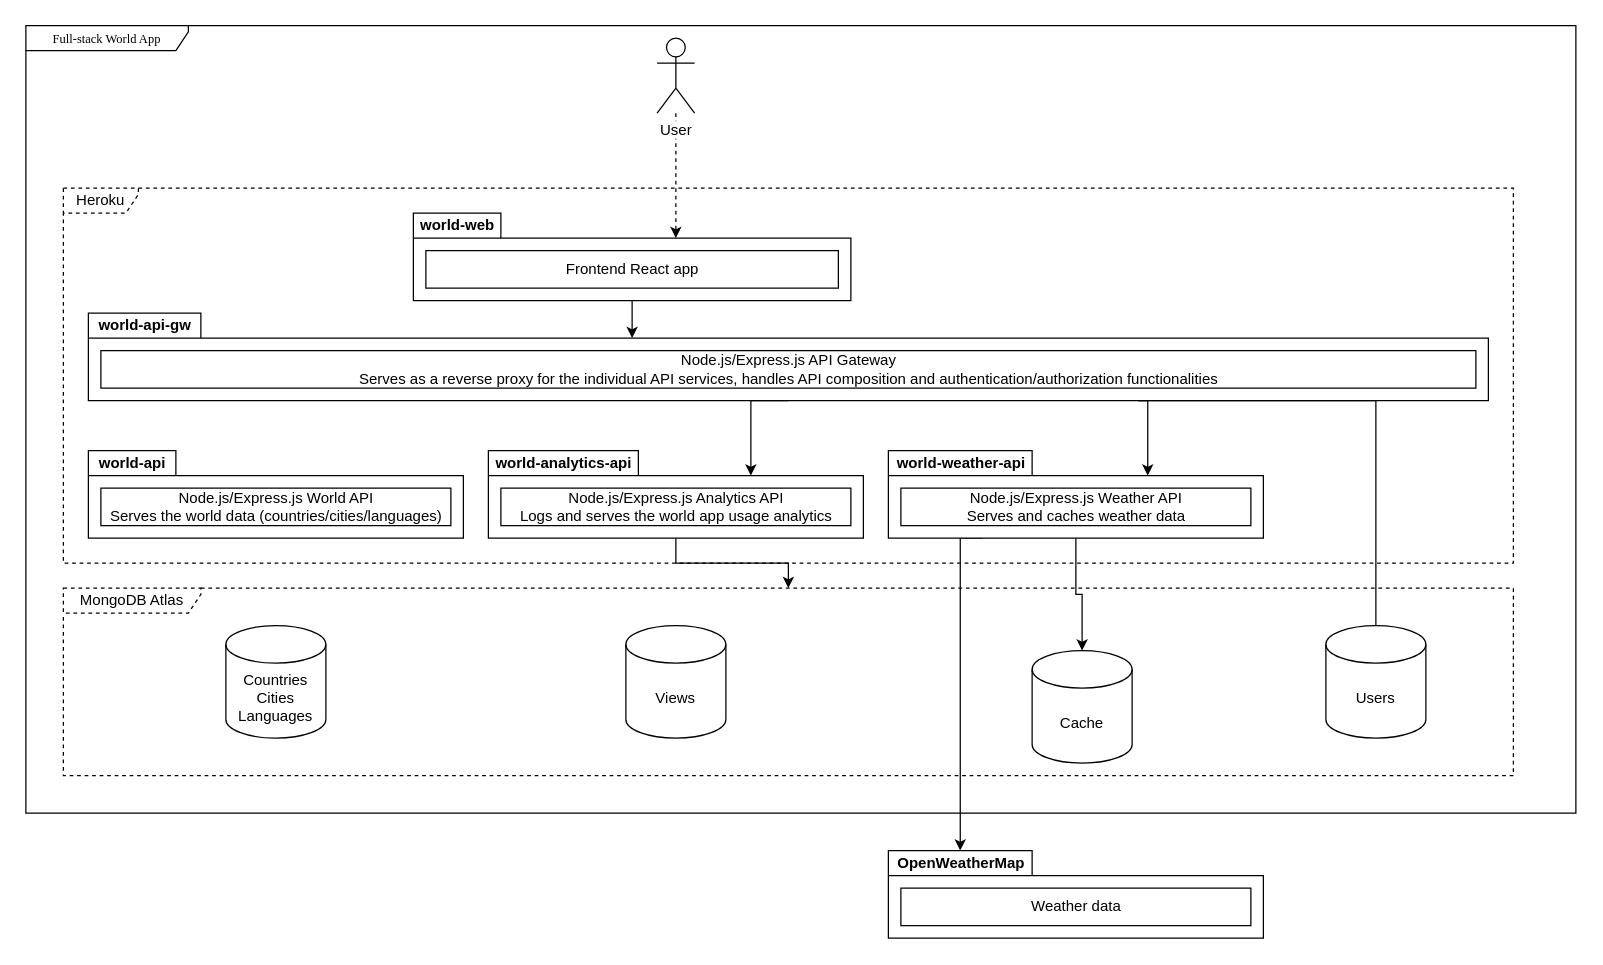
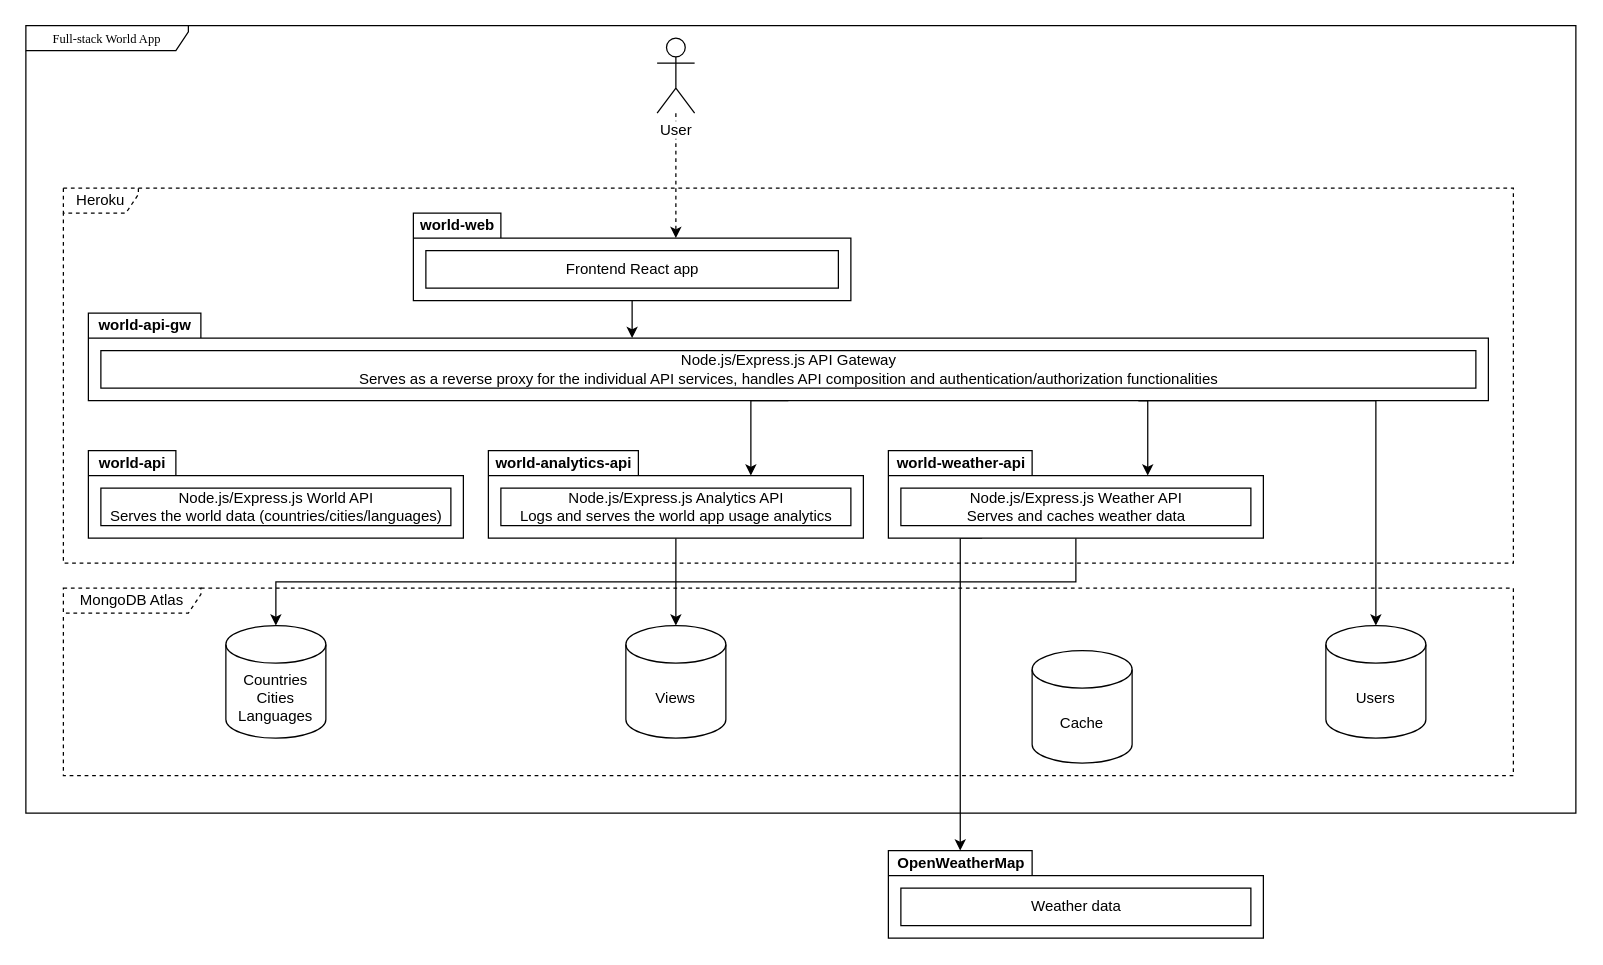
(788, 571) -> (676, 586)
(1082, 607) -> (660, 582)
(1376, 619) -> (1376, 616)
